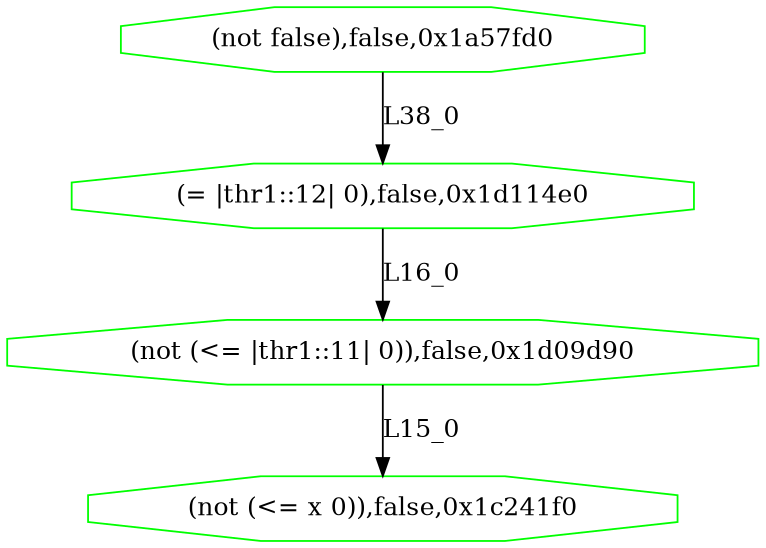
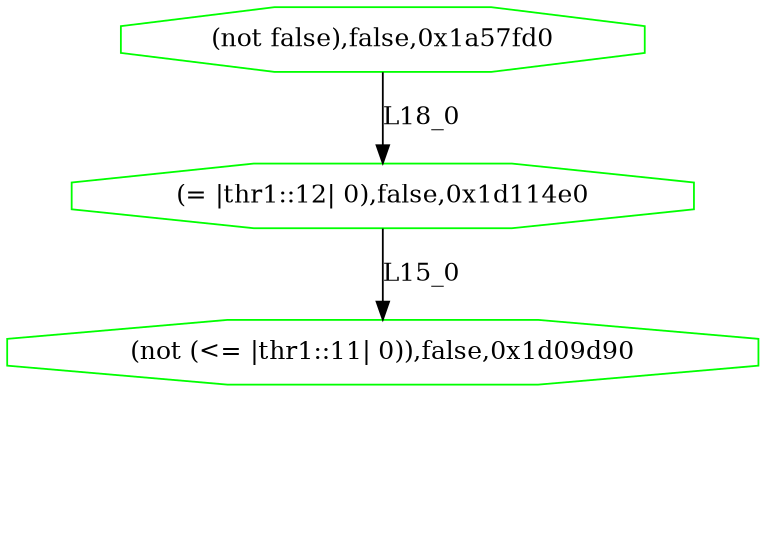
(421, 118) -> (421, 118)
(421, 274) -> (421, 274)
(383, 509) -> none
